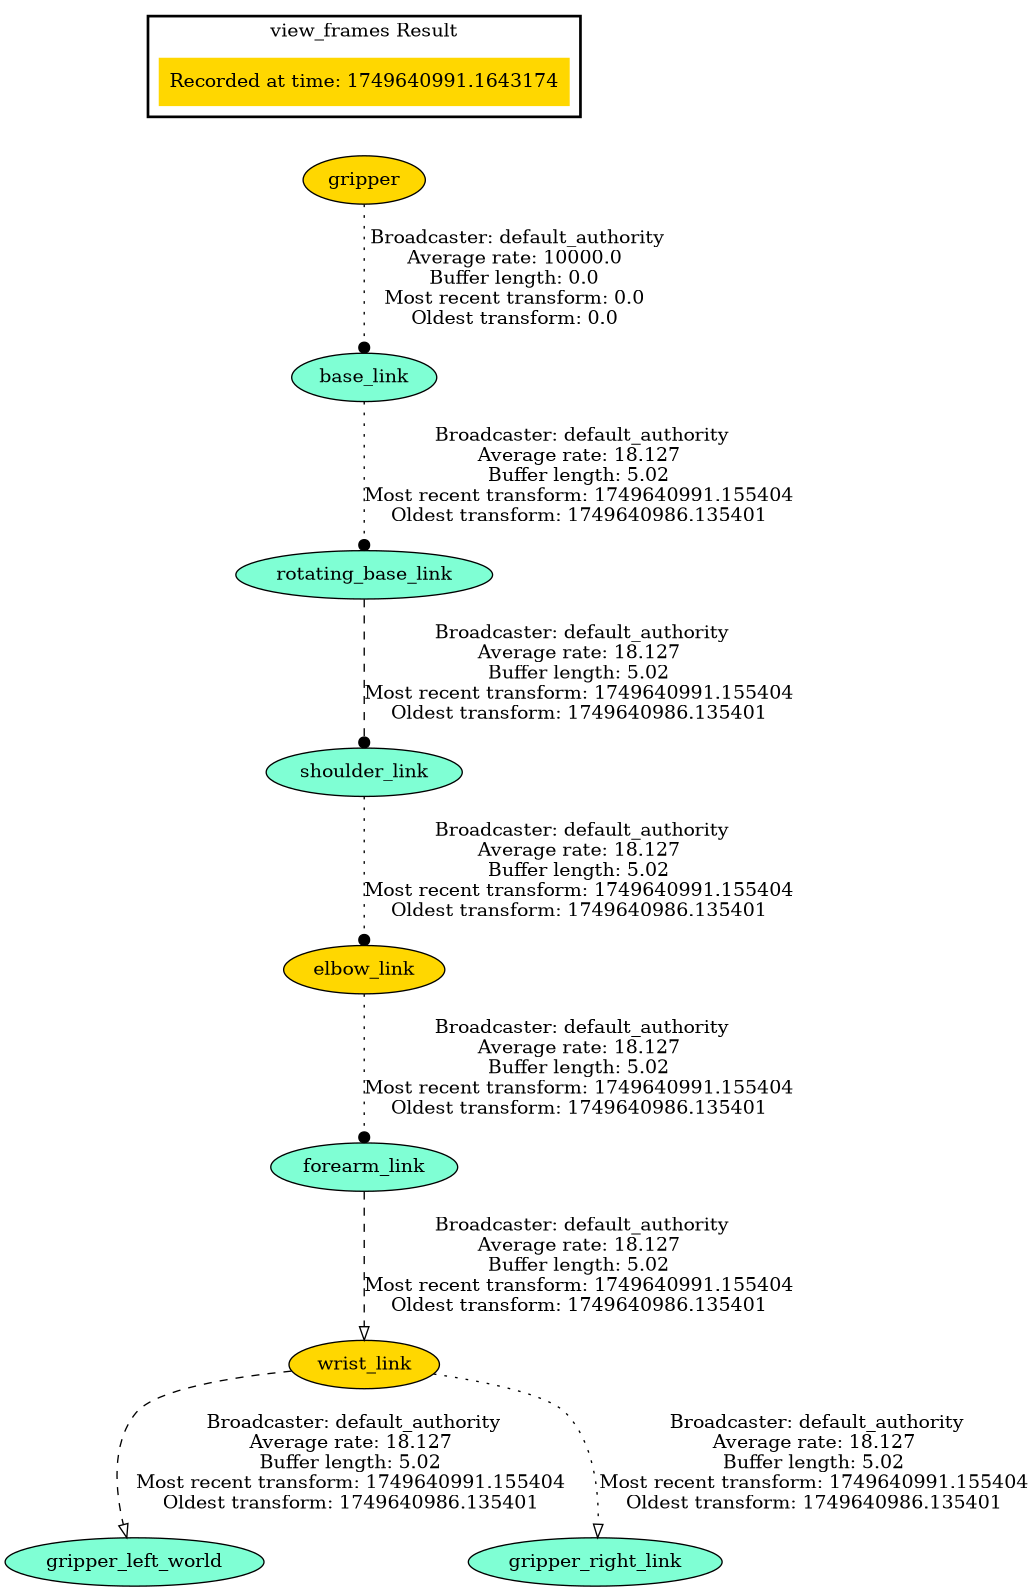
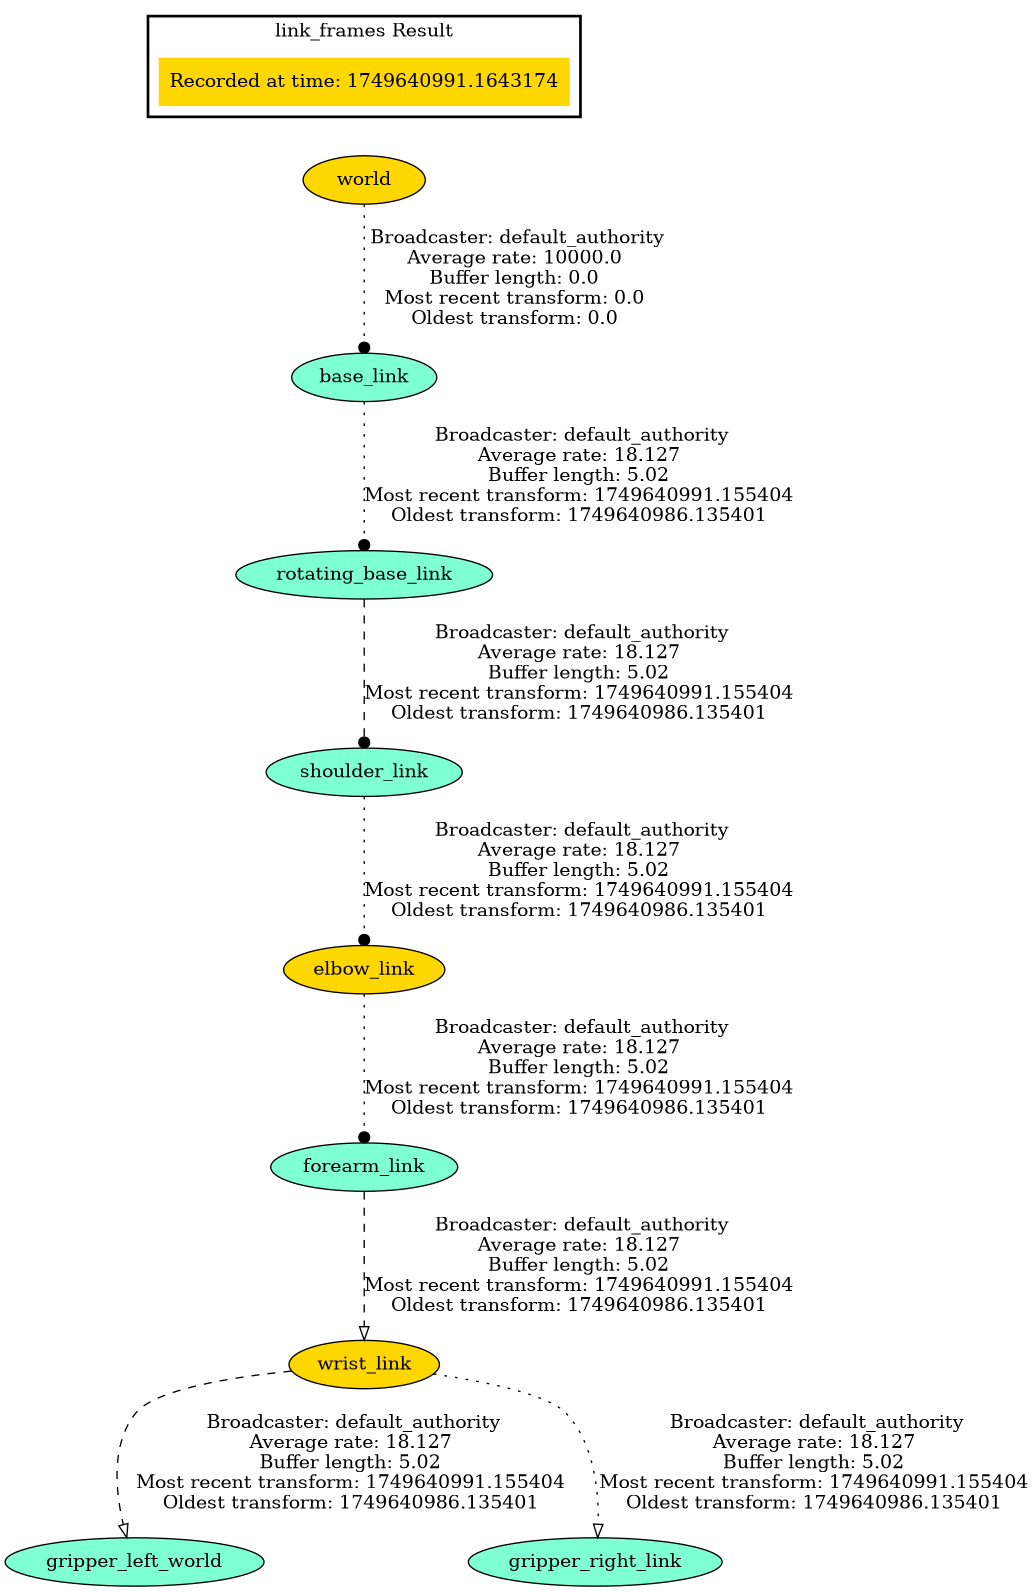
(364, 32) -> (364, 32)
(364, 180) -> (364, 180)
